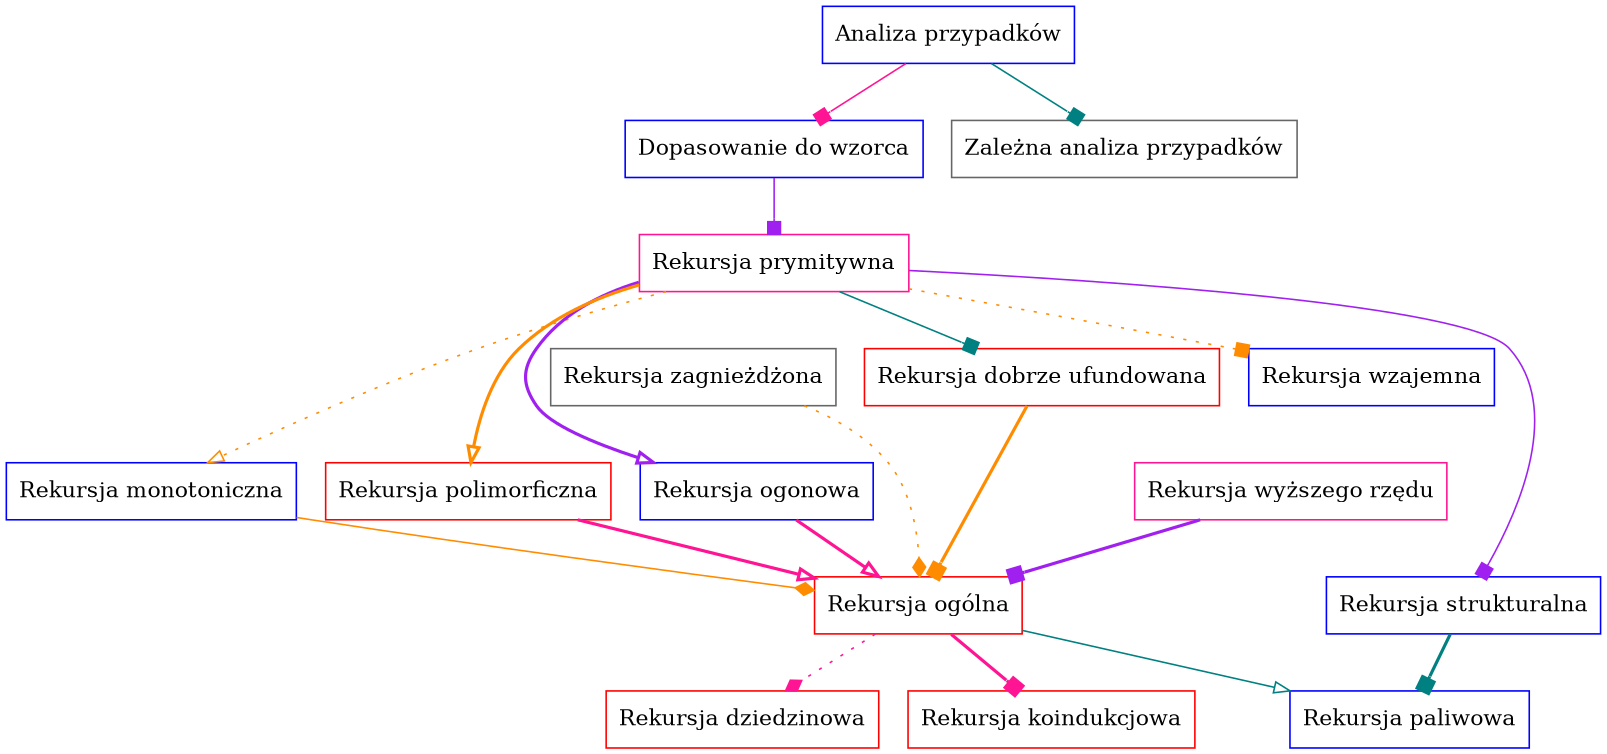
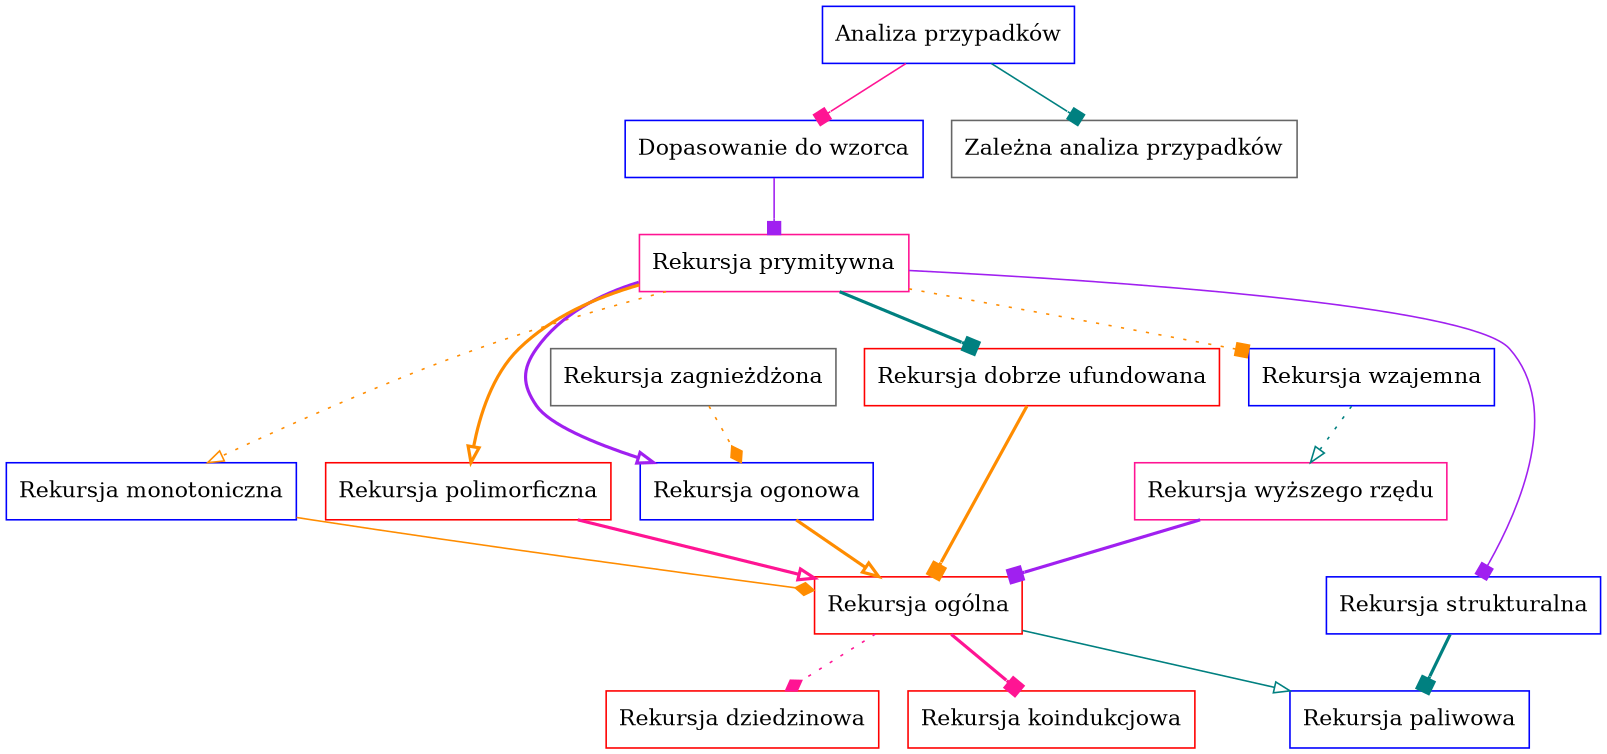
(901, 317) -> (901, 317)
none -> (1336, 428)
(888, 462) -> (720, 426)
(831, 544) -> (831, 544)
